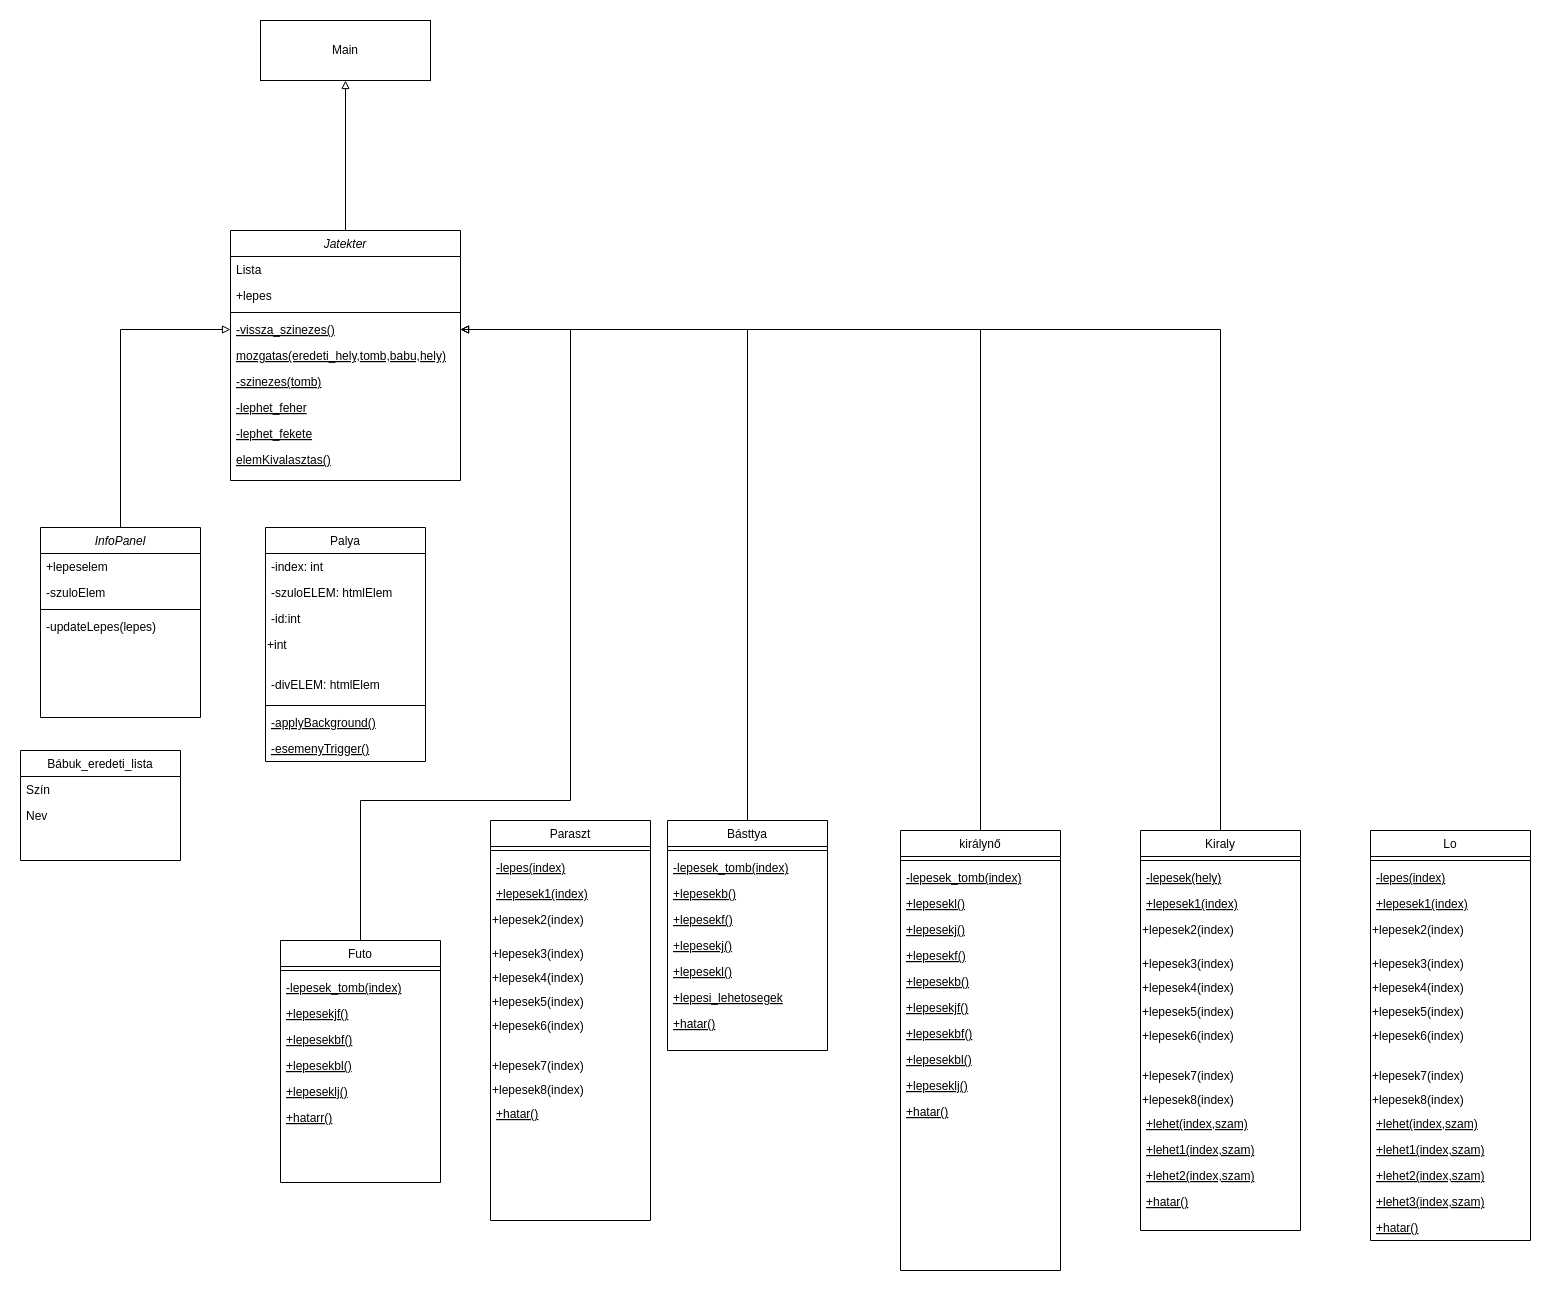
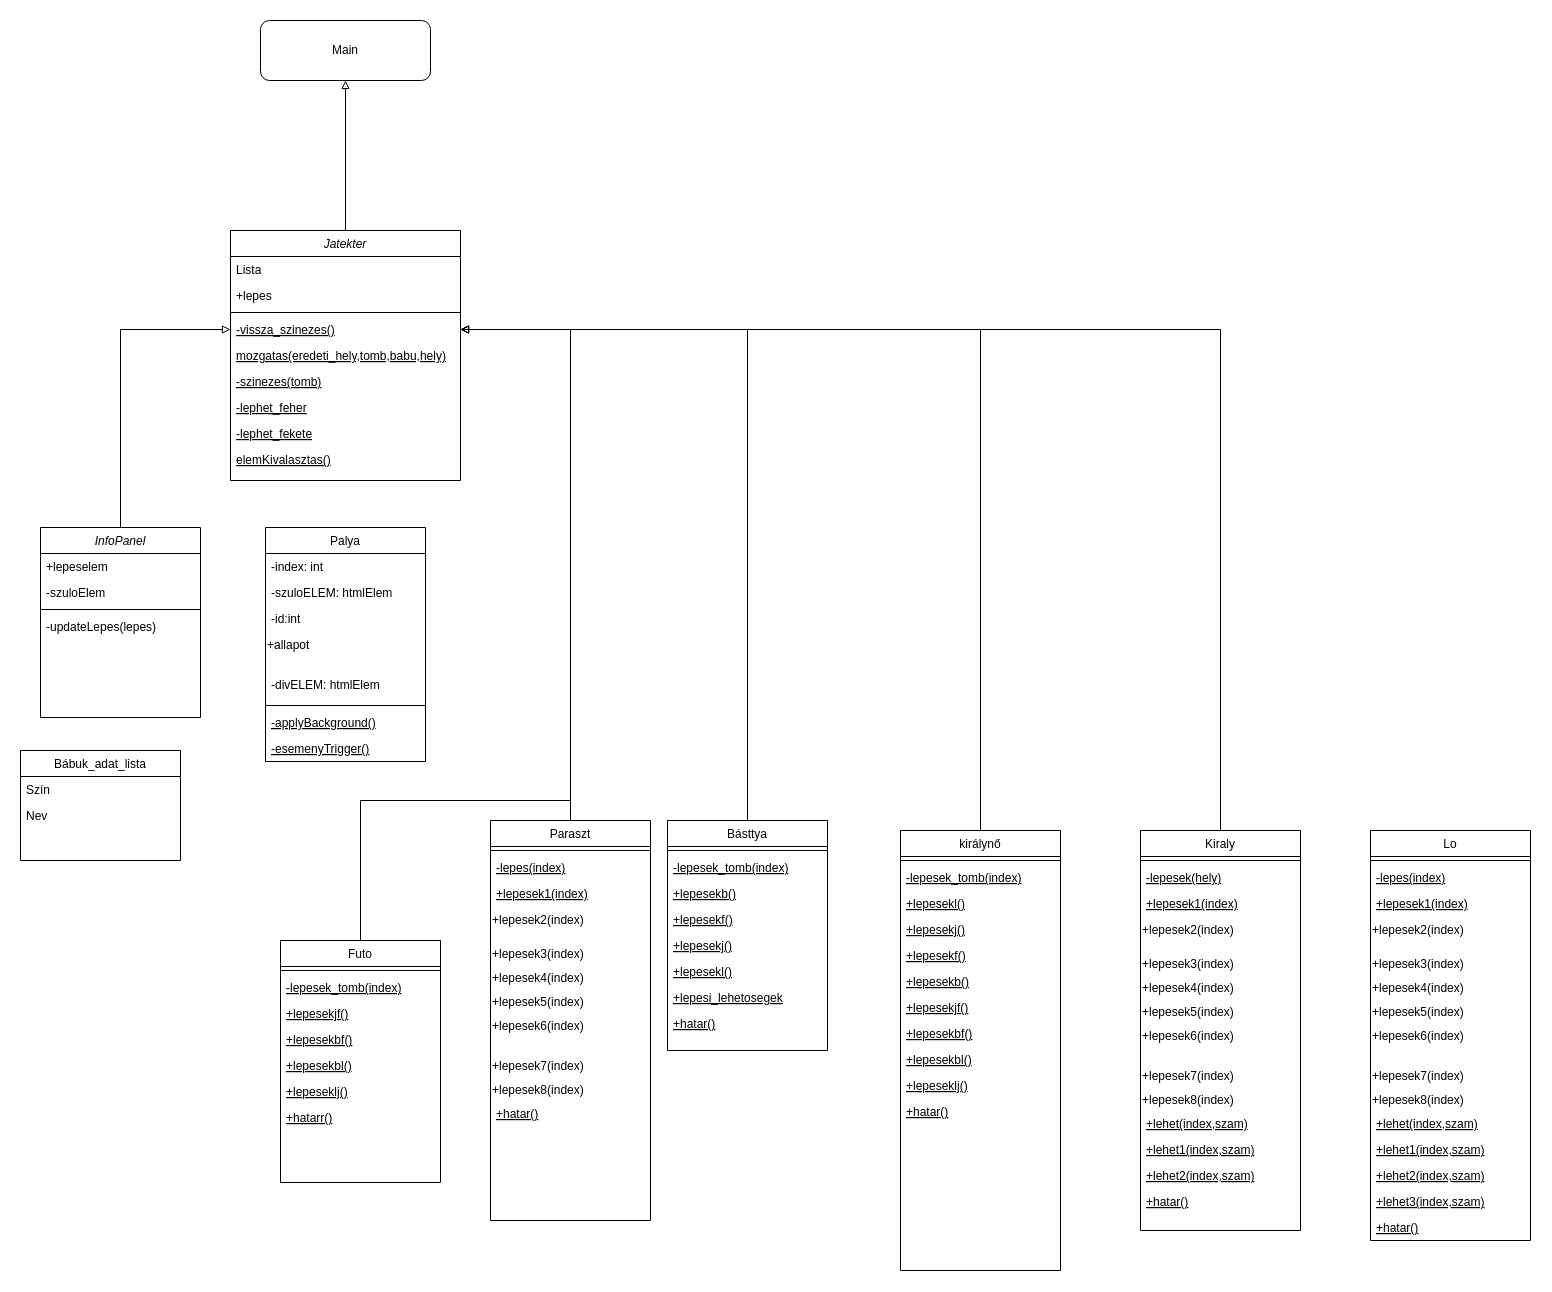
(346, 51) -> (346, 51)
(279, 646) -> (291, 646)
(100, 764) -> (100, 764)
none -> (571, 812)
